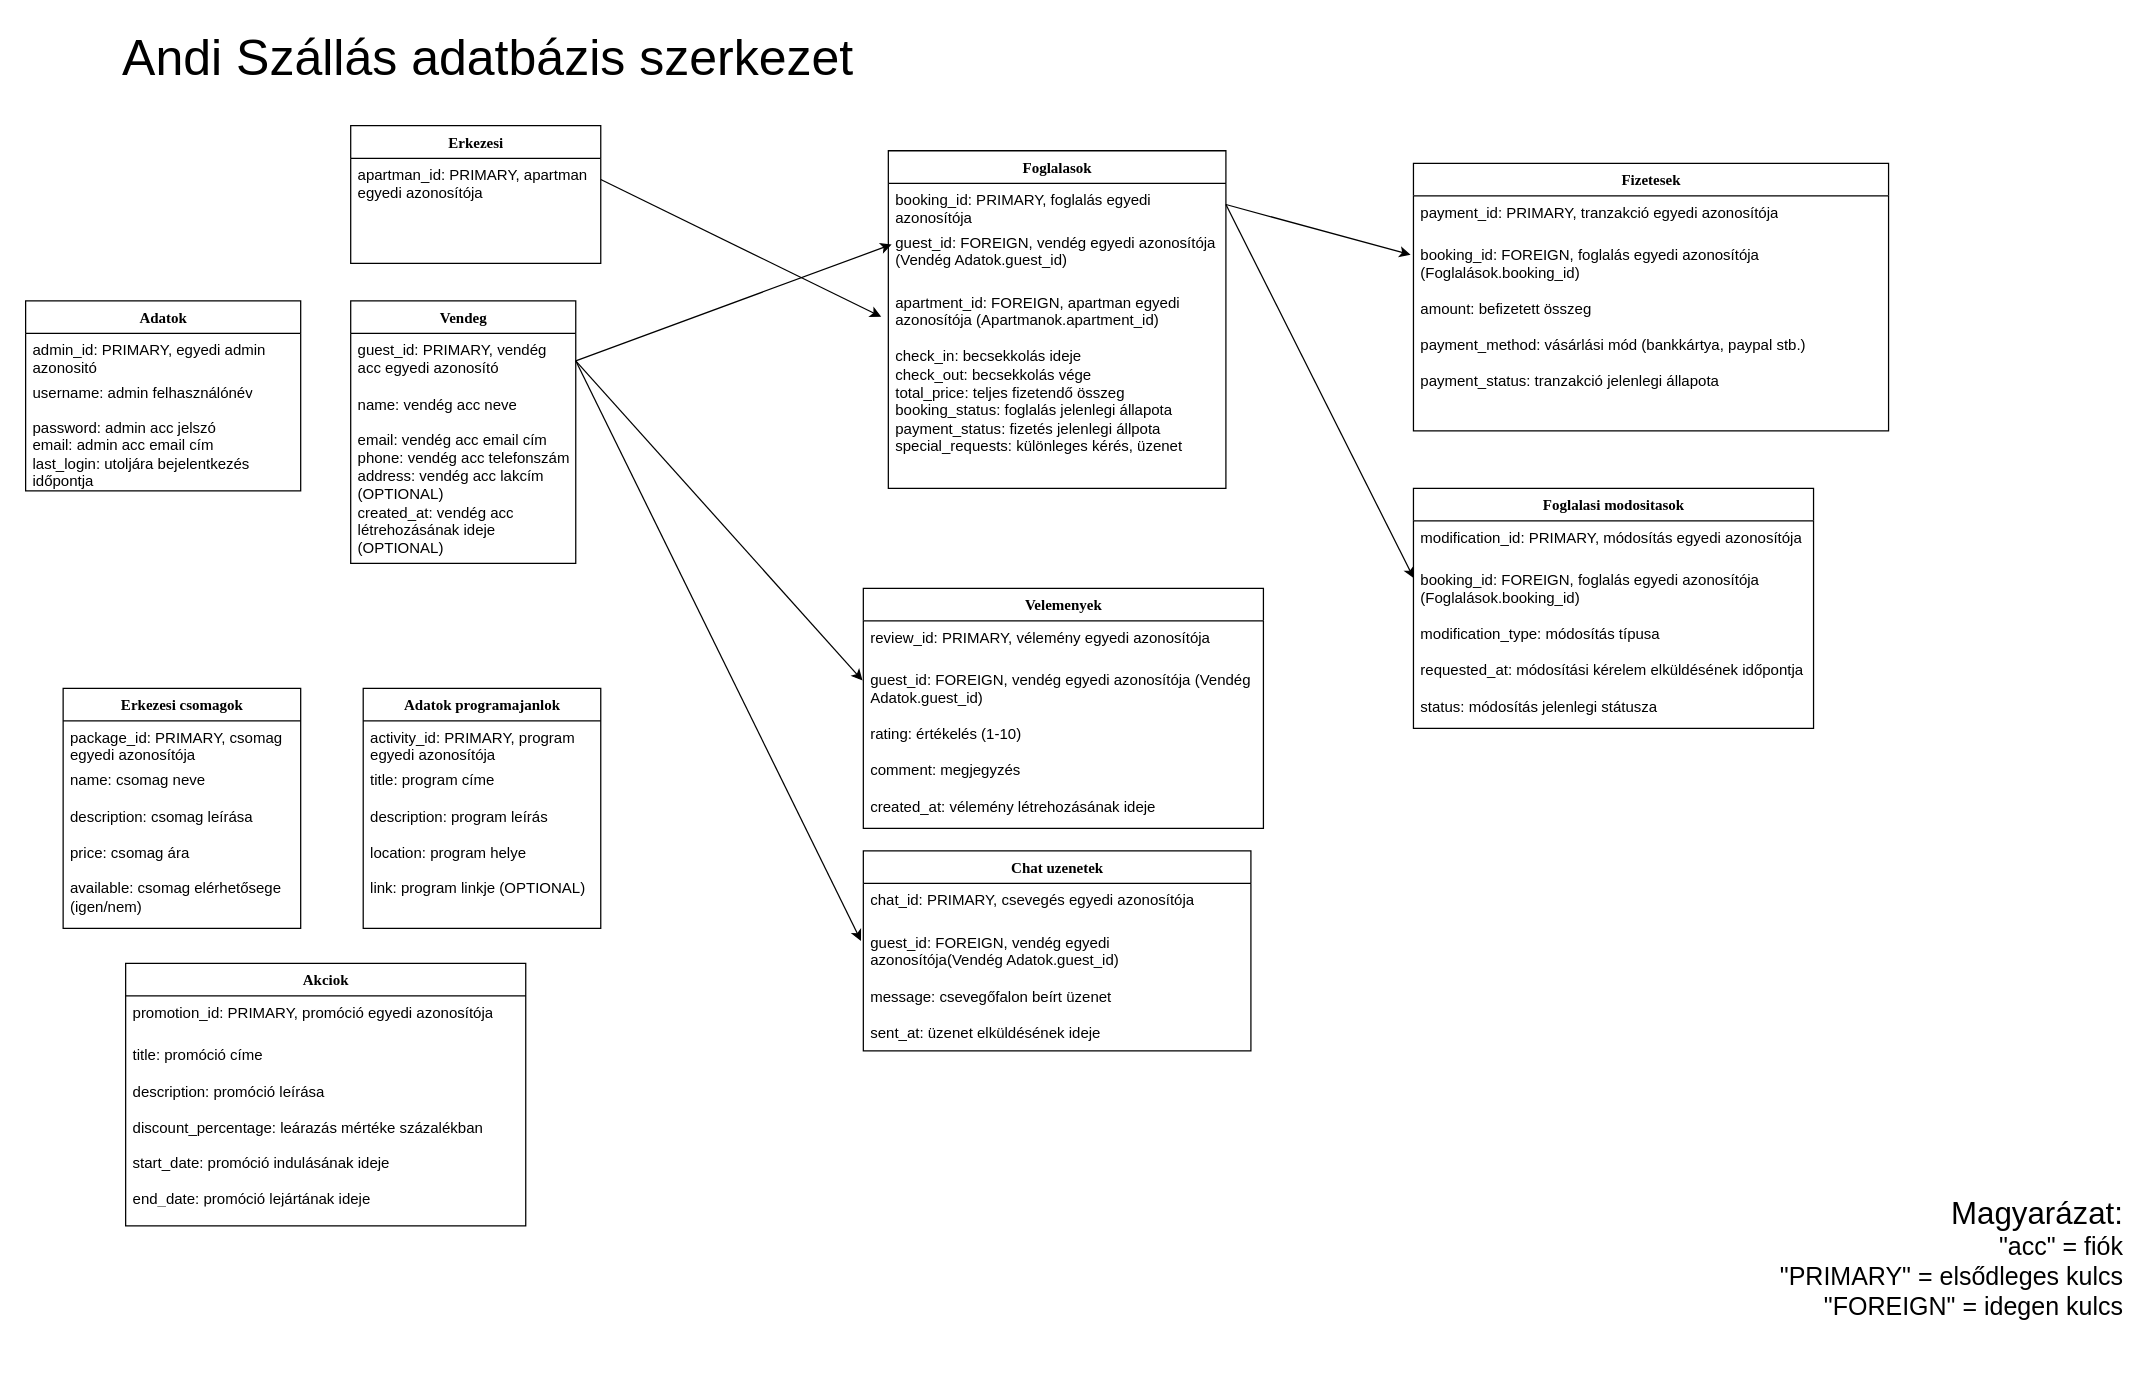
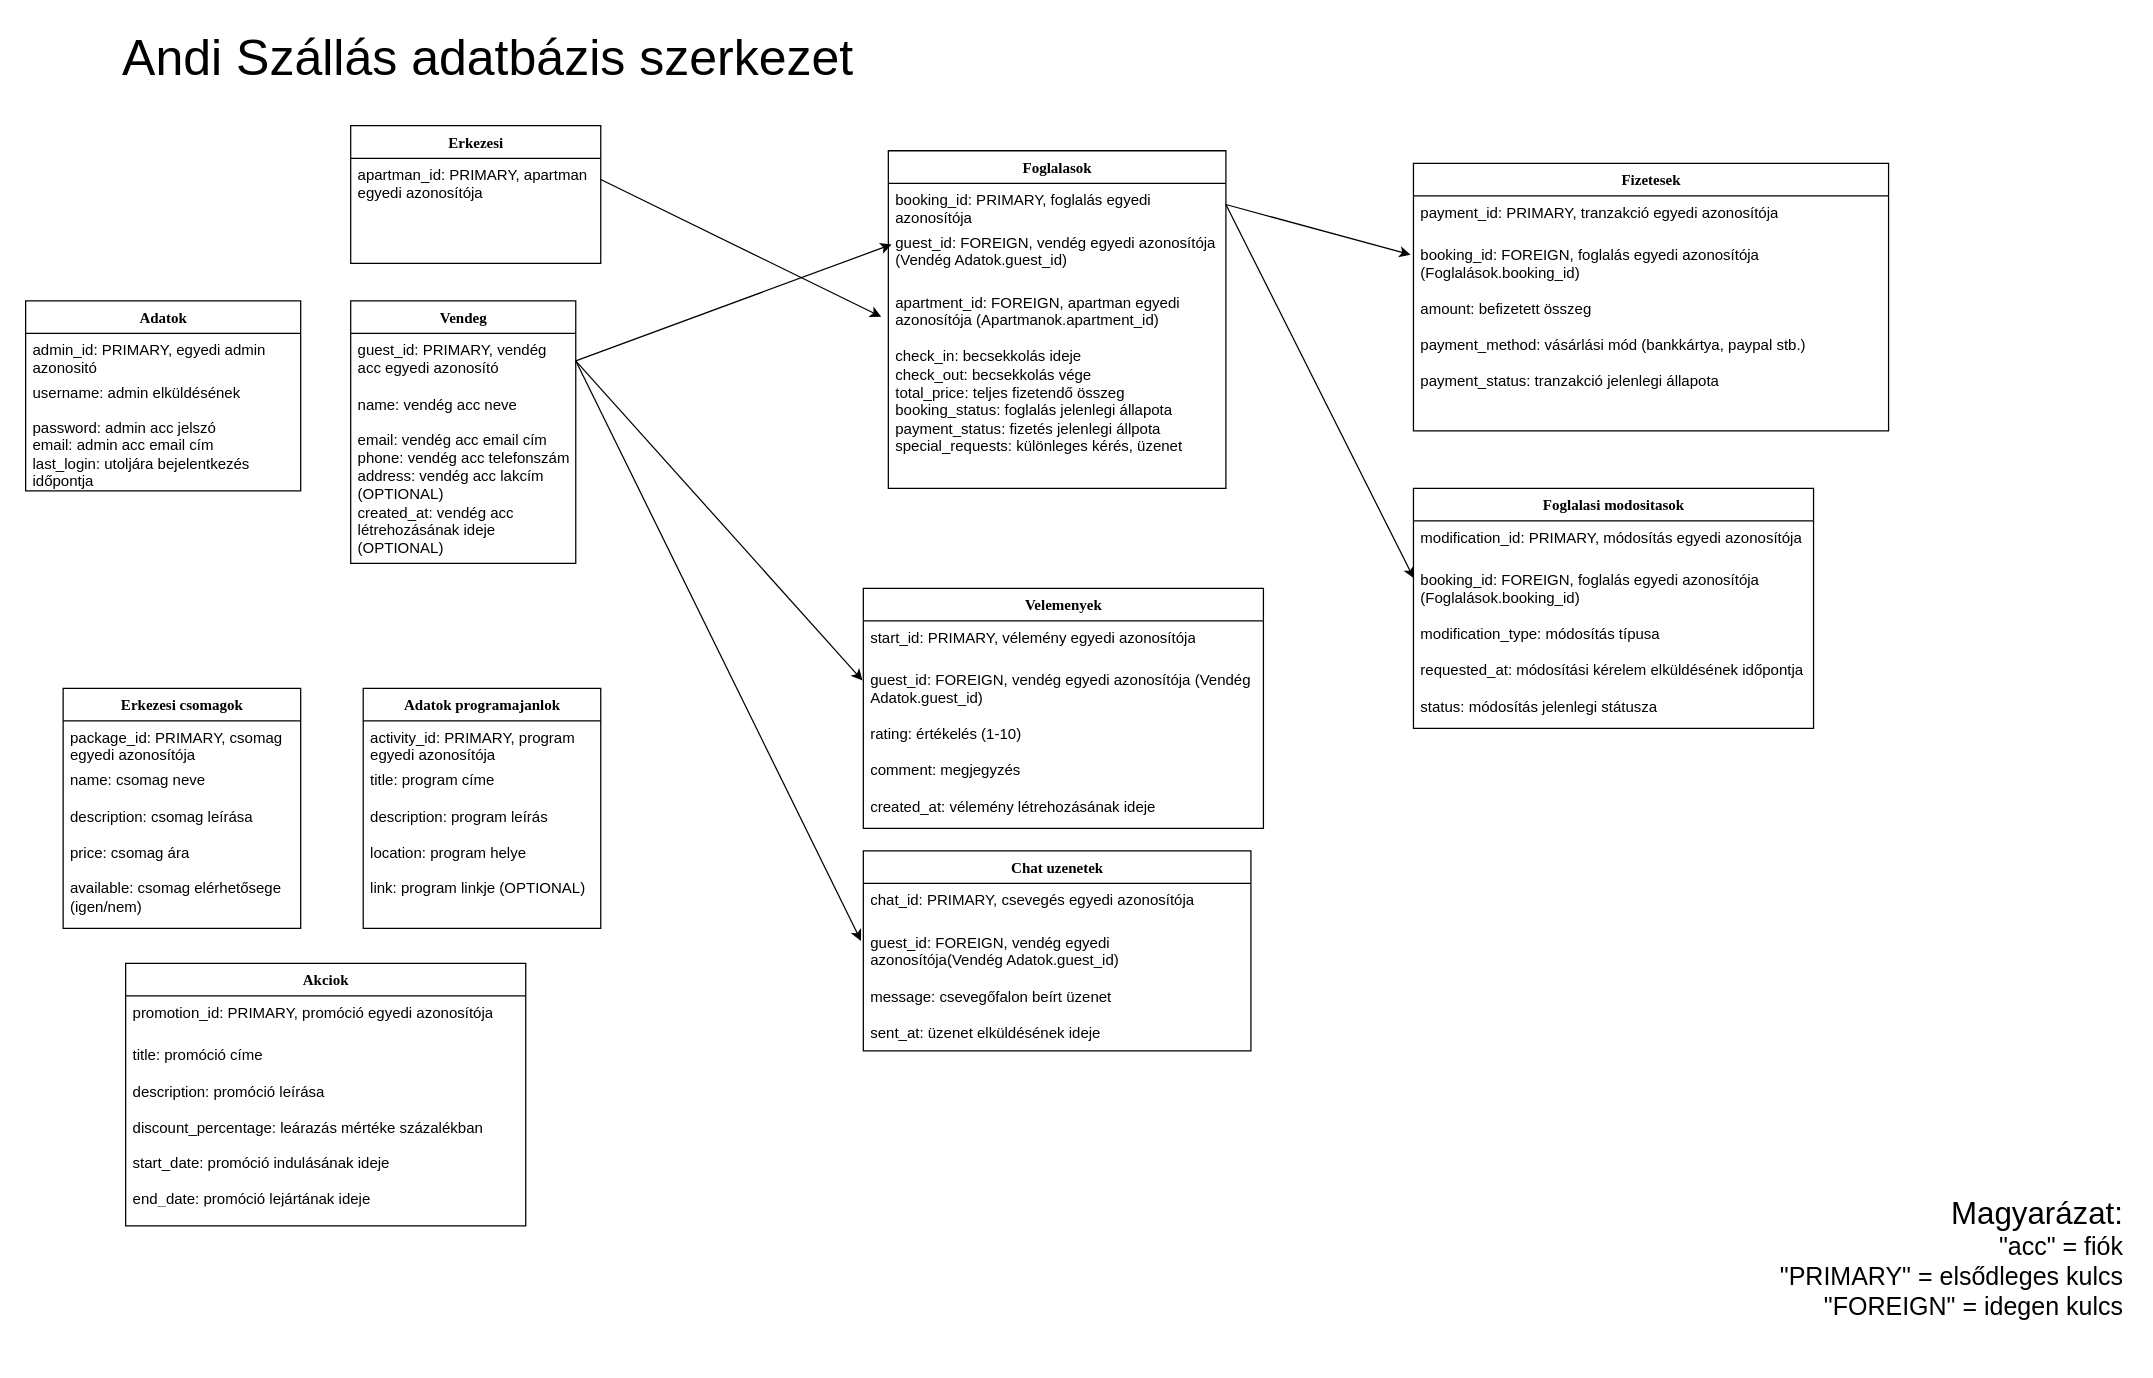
(147, 393) -> (139, 393)
(1049, 638) -> (1046, 638)
